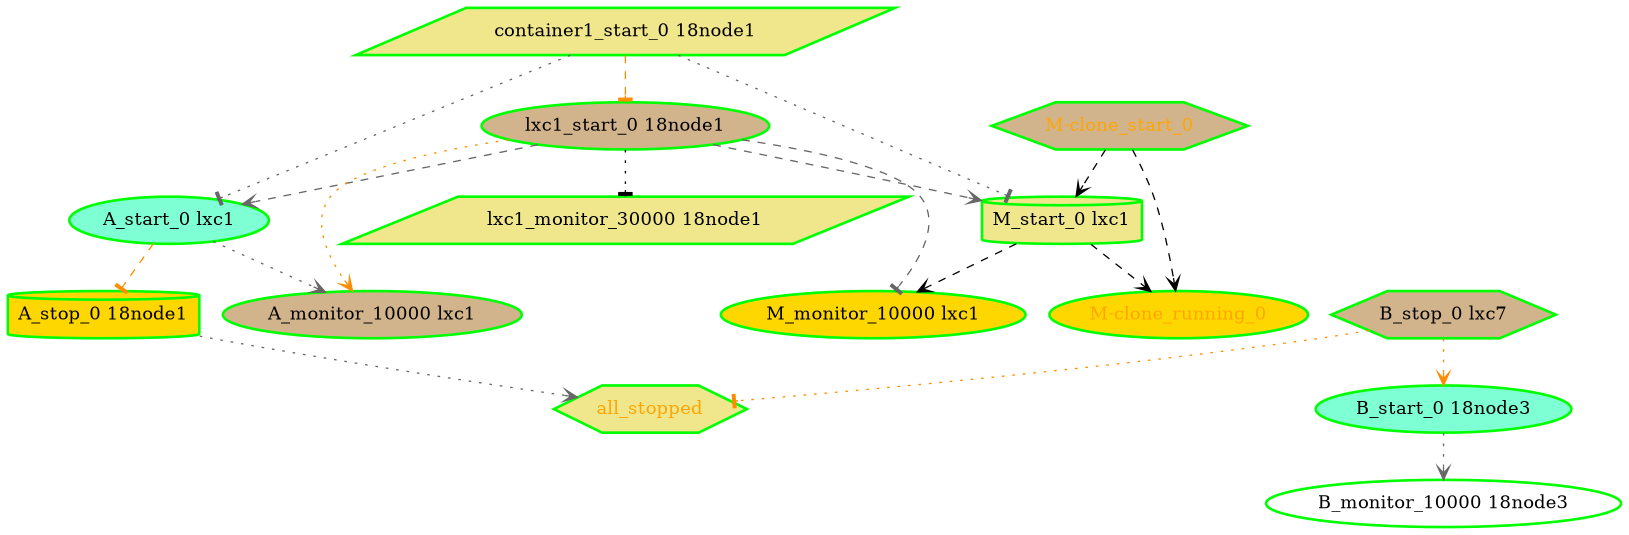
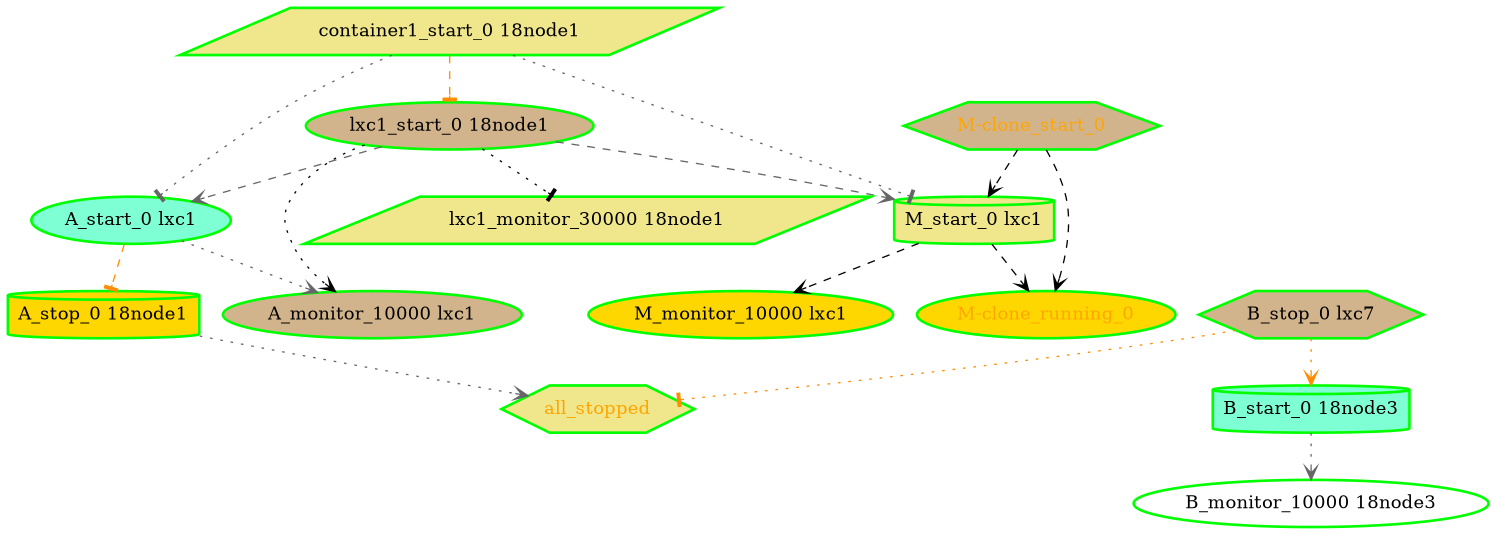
(869, 168) -> none
(379, 169) -> (289, 202)
(1444, 409) -> (1311, 409)
